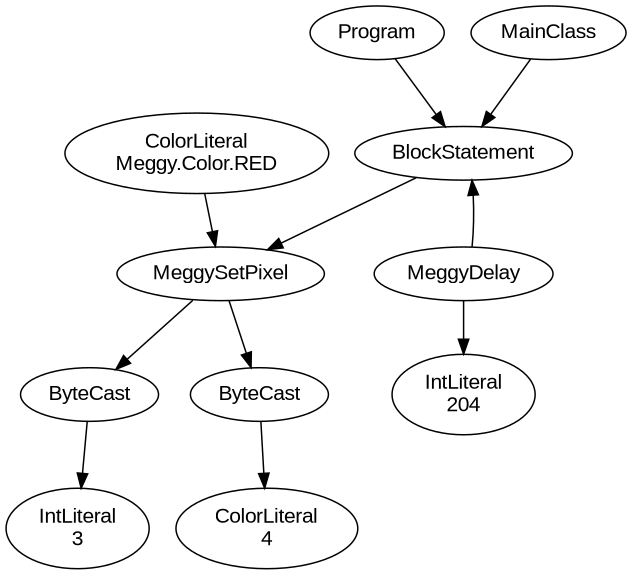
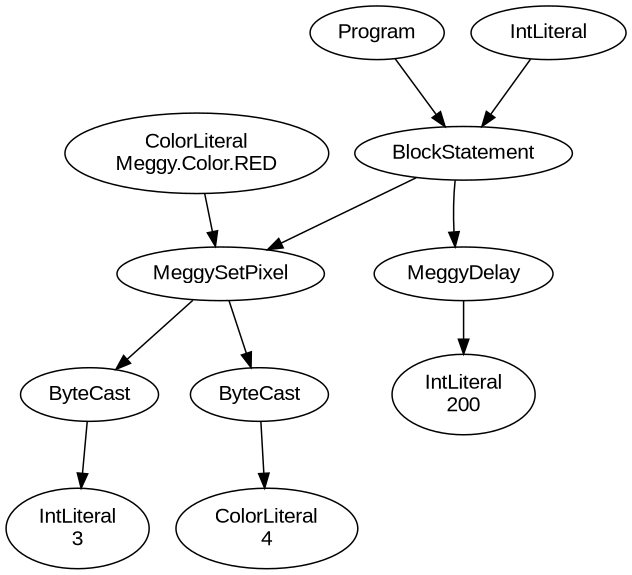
(549, 33) -> (549, 33)
(474, 221) -> (454, 206)
(464, 395) -> (464, 395)
